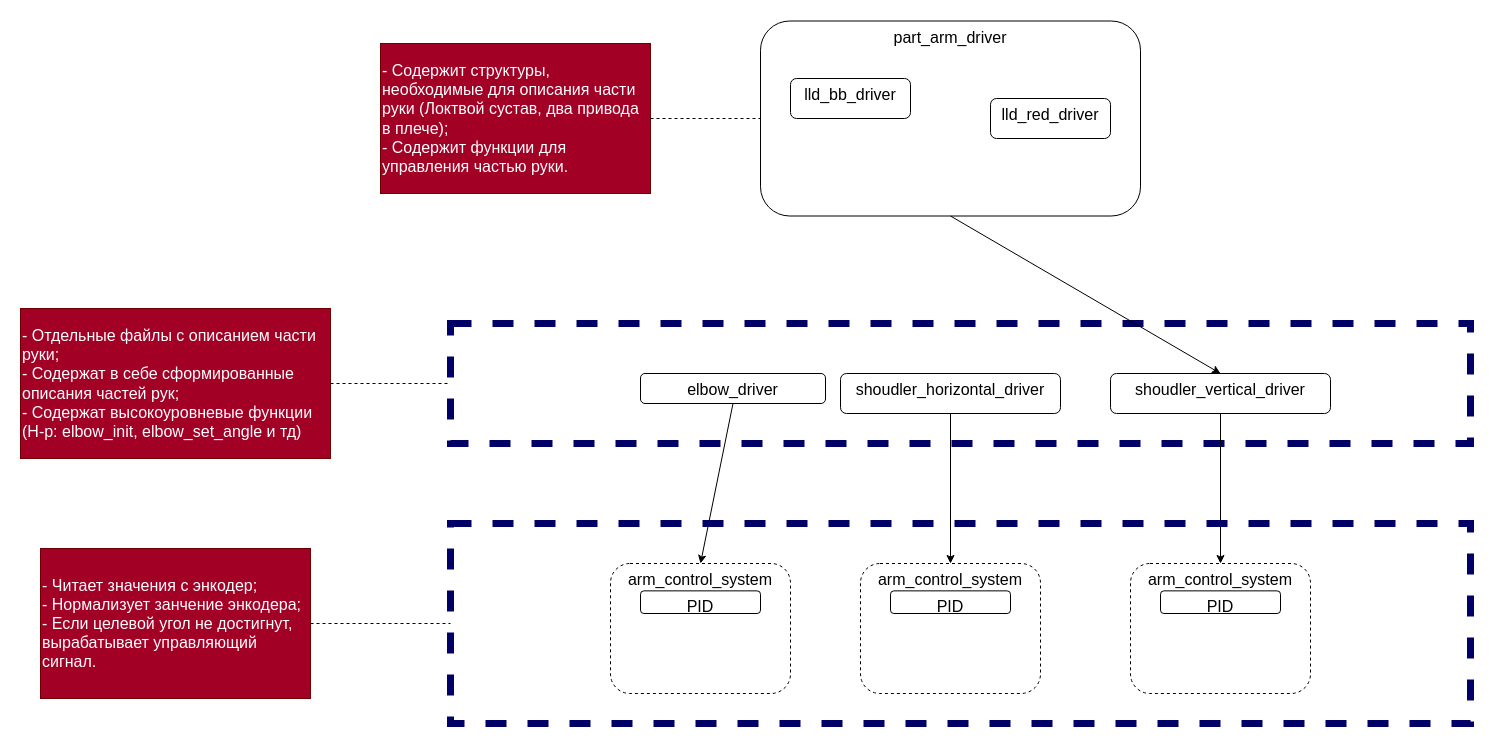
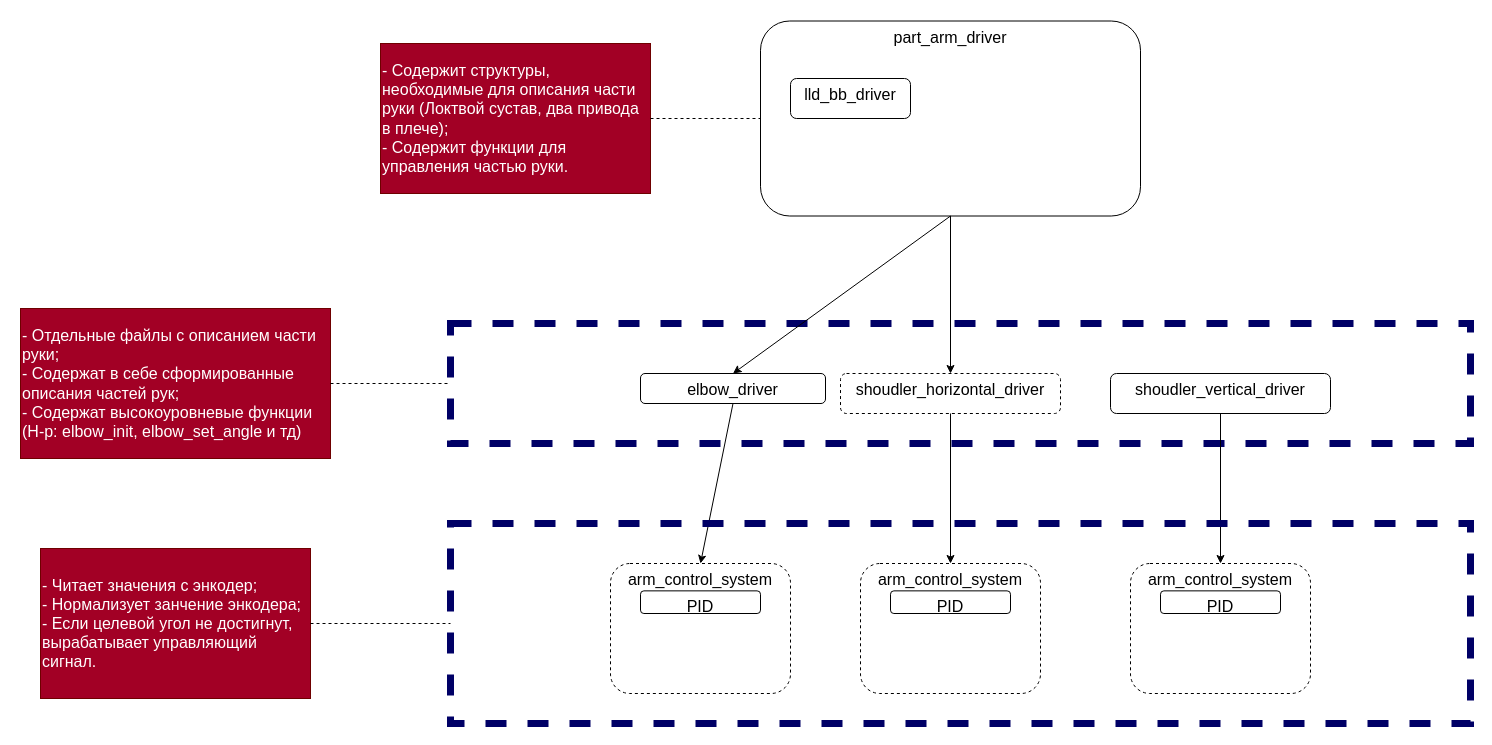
(1051, 119) -> none
none -> (877, 269)
(1041, 269) -> none
none -> (951, 293)
(951, 394) -> (951, 394)
